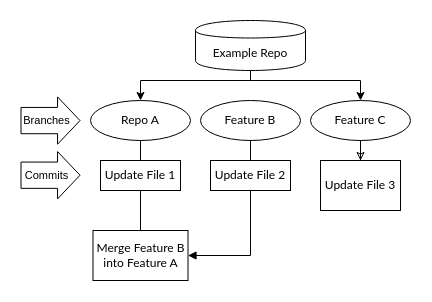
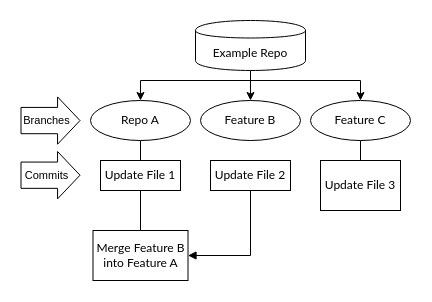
none -> (251, 84)
(251, 151) -> none
(361, 152) -> (361, 155)
